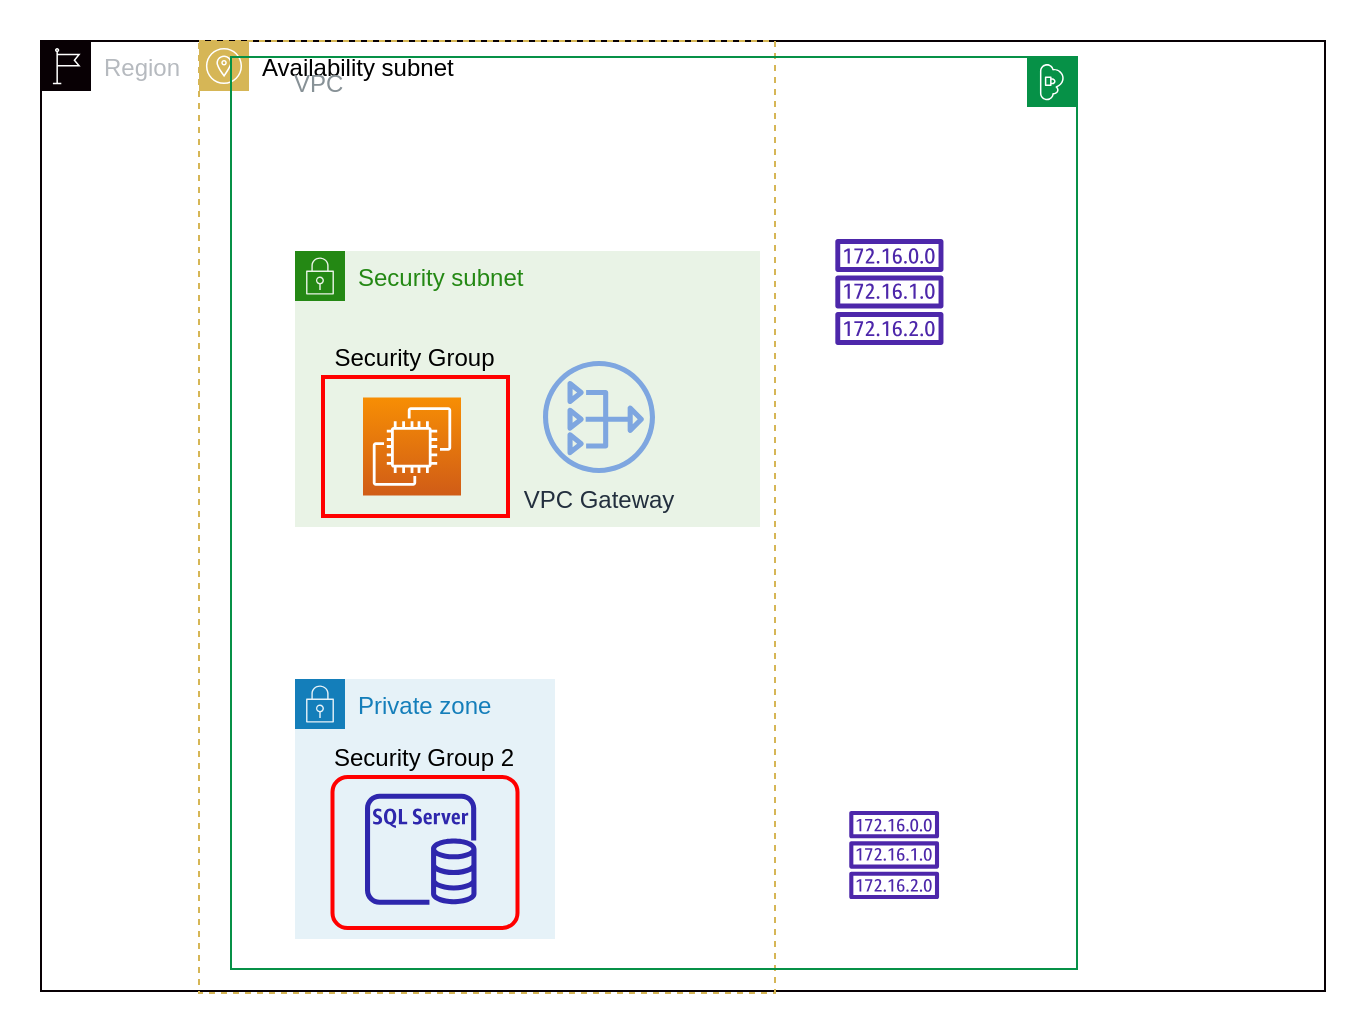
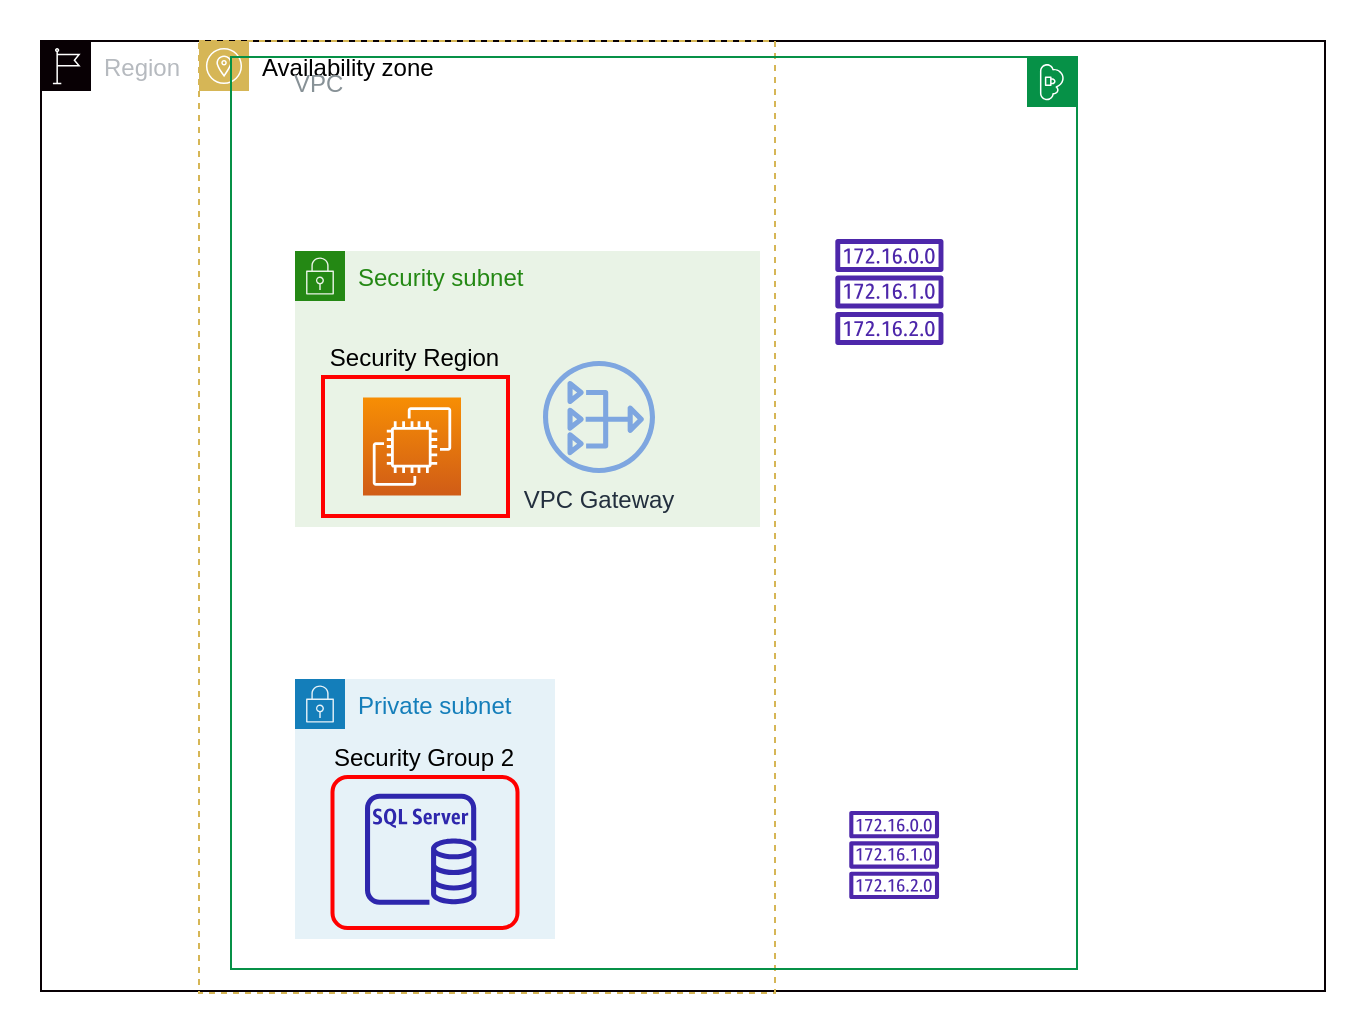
(372, 69) -> (359, 69)
(415, 358) -> (415, 358)
(433, 707) -> (447, 707)
